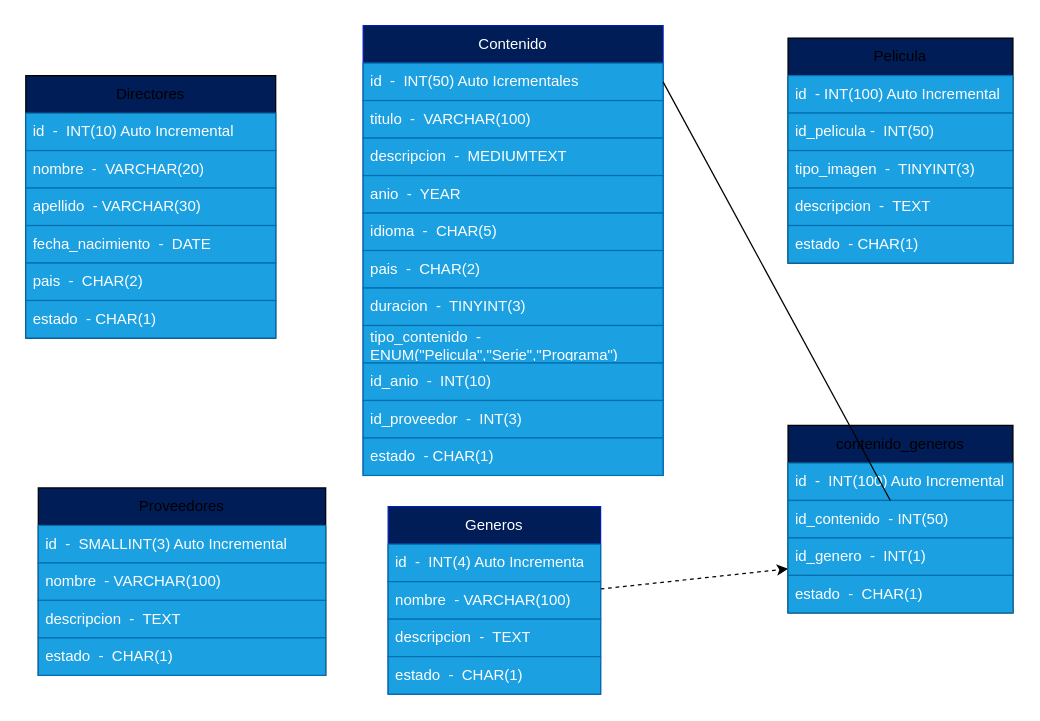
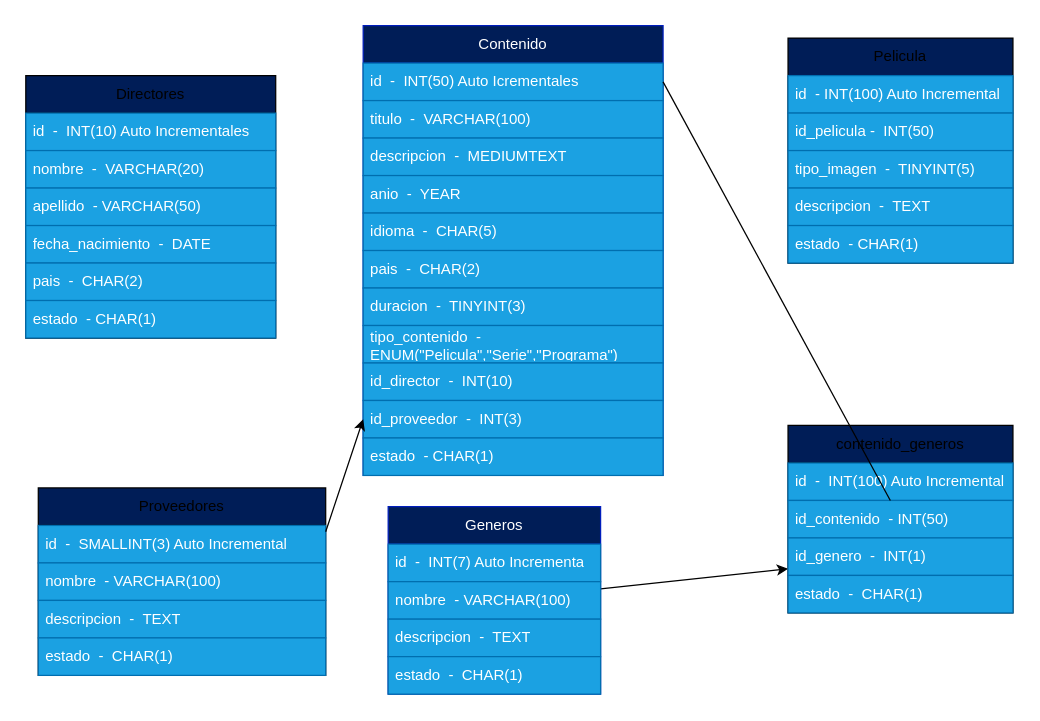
(152, 132) -> (152, 132)
(897, 169) -> (897, 169)
(120, 207) -> (120, 207)
(443, 382) -> (459, 382)
none -> (343, 478)
(496, 563) -> (496, 563)
(690, 580) -> (690, 580)
